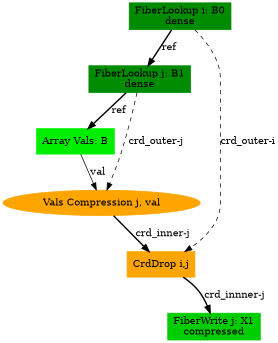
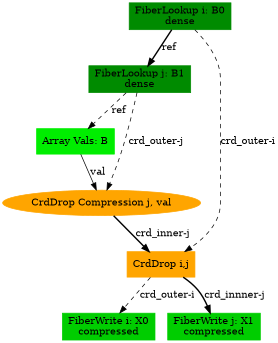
(110, 108) -> (110, 108)
(102, 203) -> (102, 203)
none -> (109, 327)
